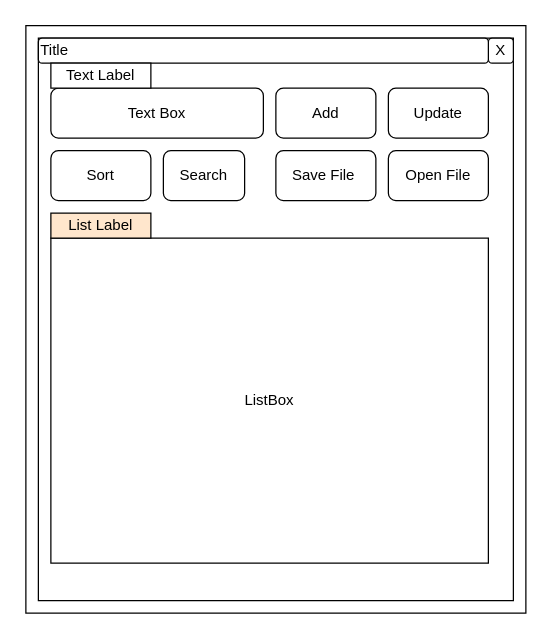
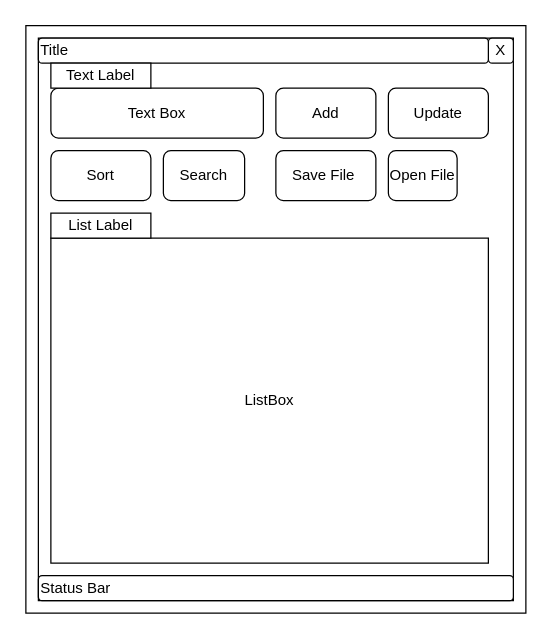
(438, 176) -> (423, 176)
(101, 226) -> (101, 226)
none -> (276, 588)
